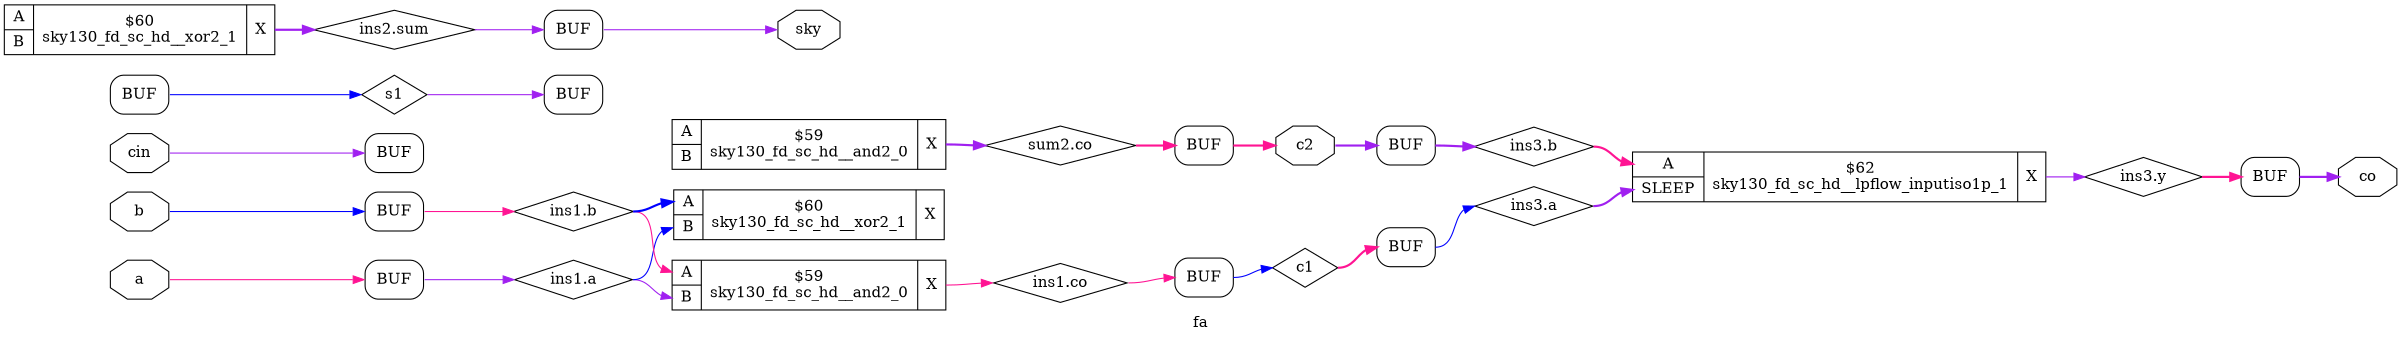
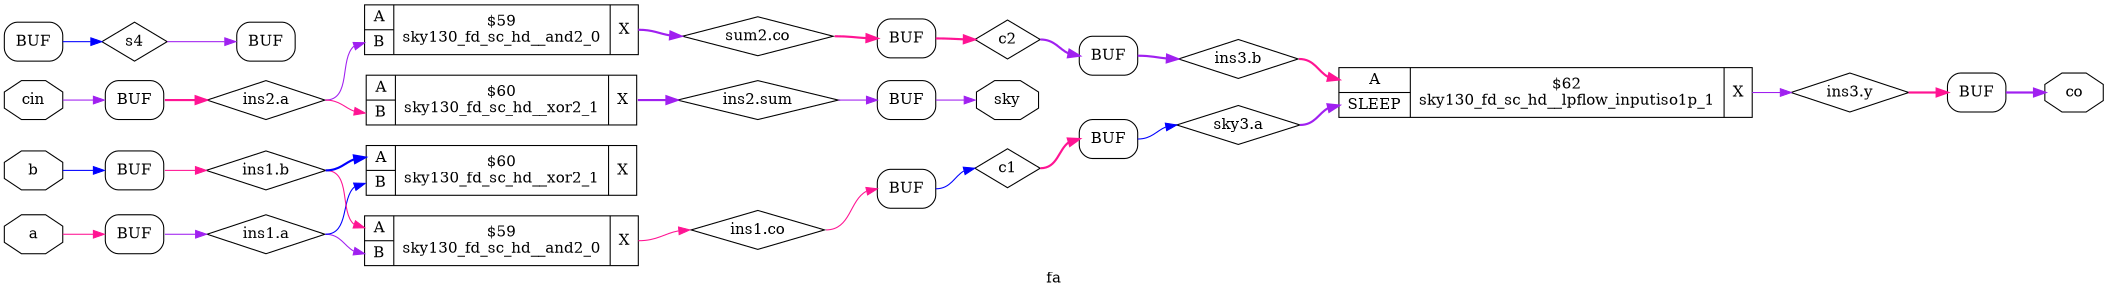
(394, 95) -> (135, 42)
none -> (266, 100)
(1305, 146) -> (1008, 39)
(1534, 206) -> (1238, 125)
